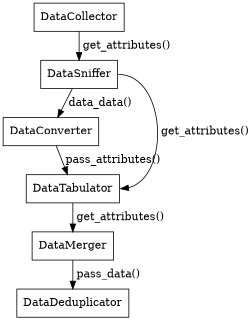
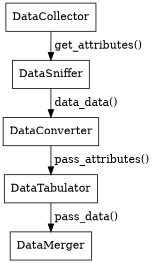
(157, 127) -> none
(119, 217) -> (85, 217)
(73, 303) -> none
